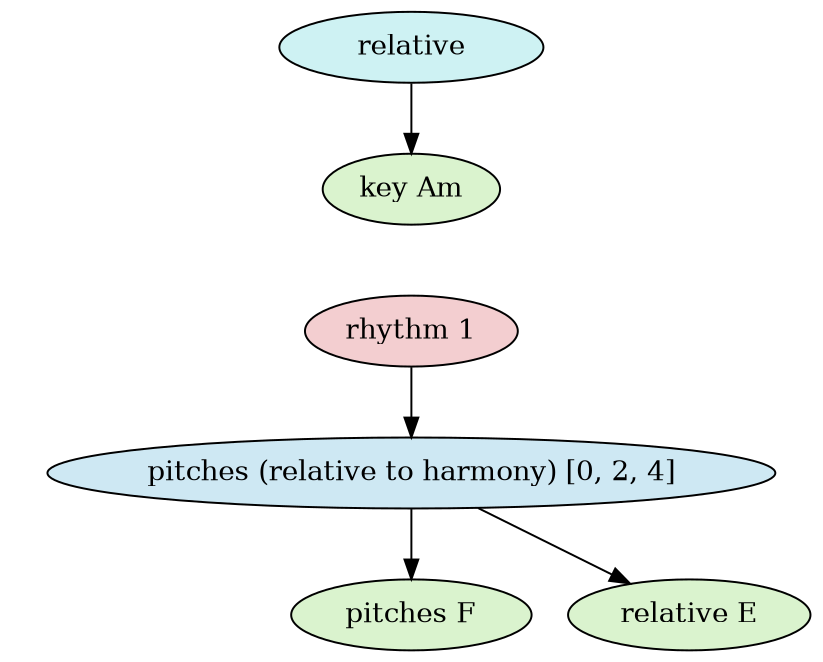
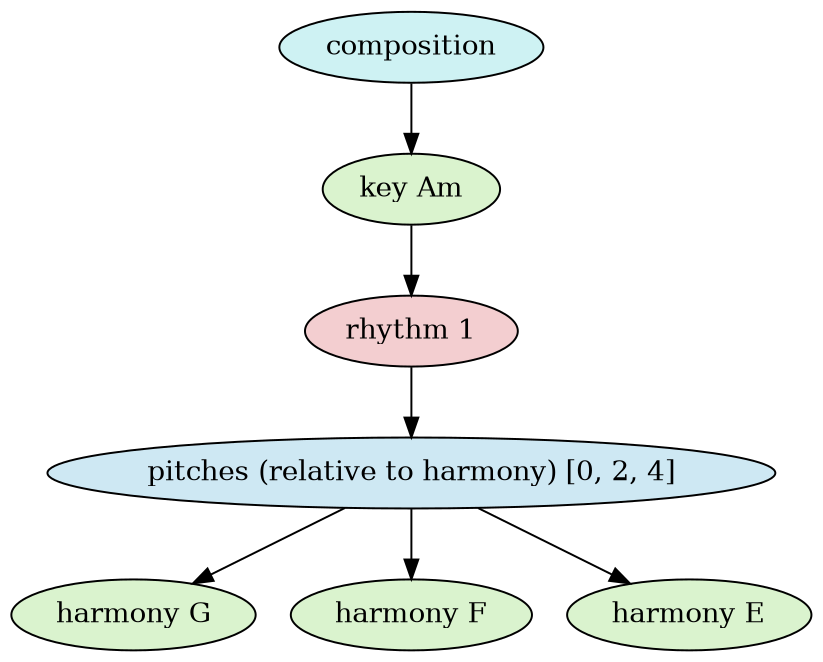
(411, 47) -> (411, 47)
none -> (411, 250)
none -> (134, 615)
(411, 615) -> (411, 615)
(689, 615) -> (689, 615)
